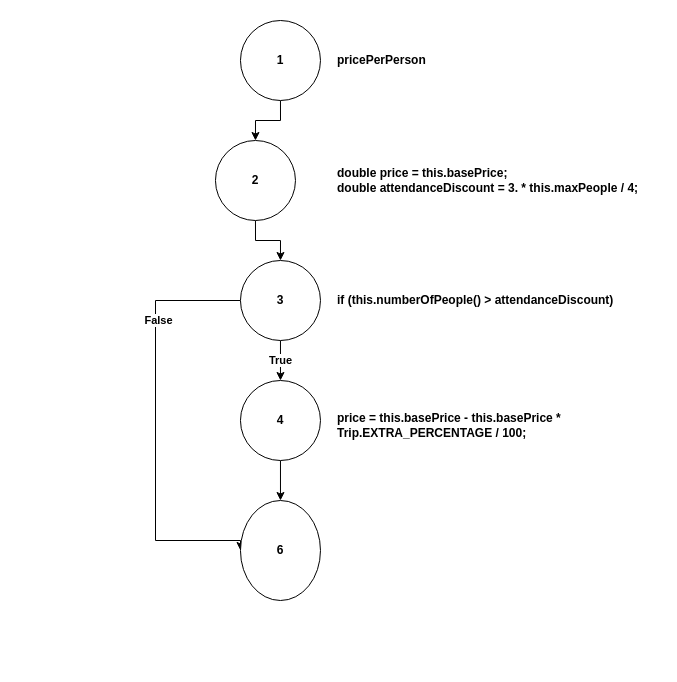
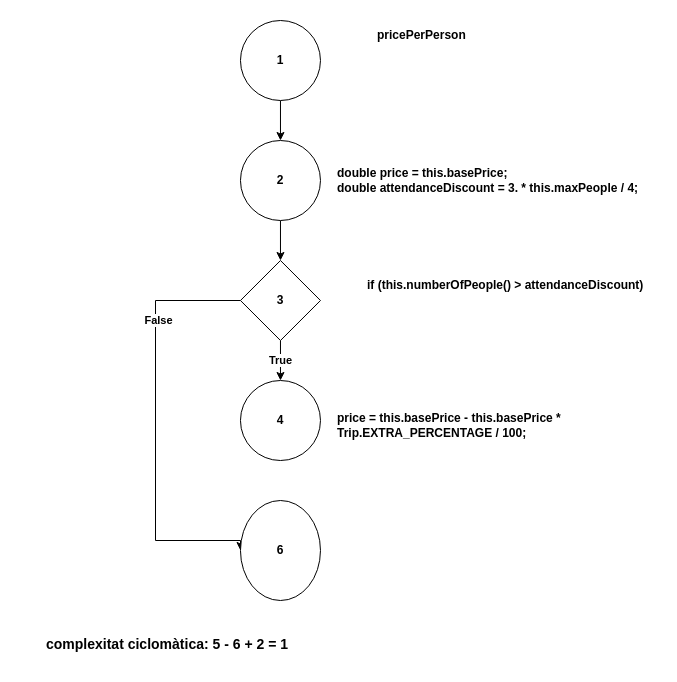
(395, 61) -> (435, 36)
(255, 181) -> (280, 181)
(280, 301) -> (280, 301)
(475, 301) -> (505, 286)
(280, 477) -> none
none -> (161, 641)
